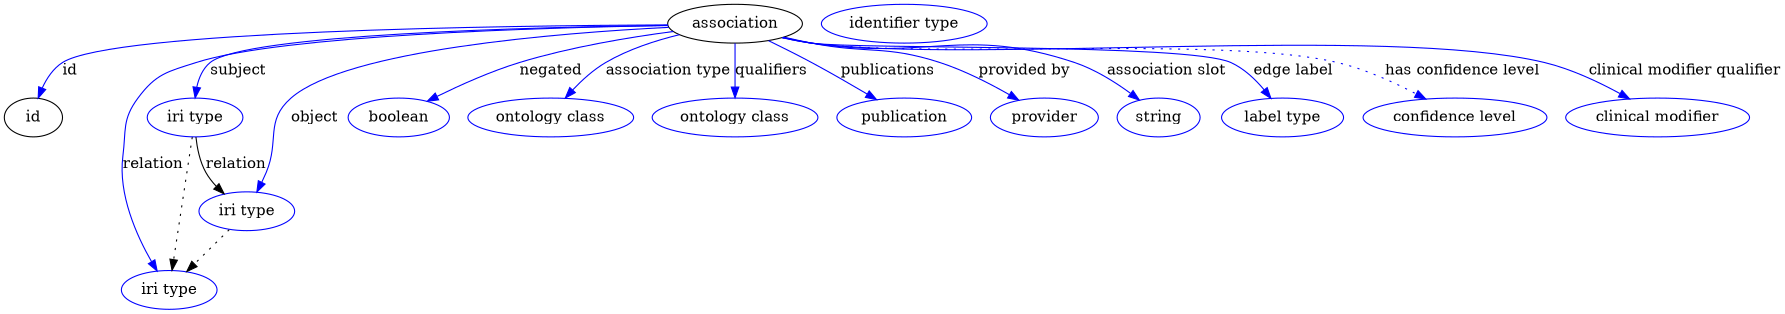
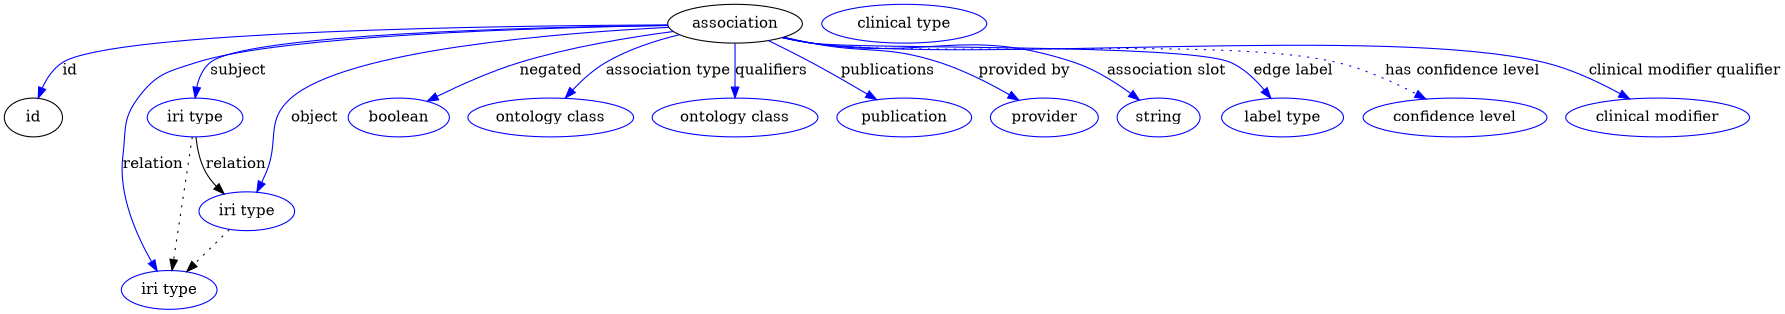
(904, 24) -> (904, 24)
